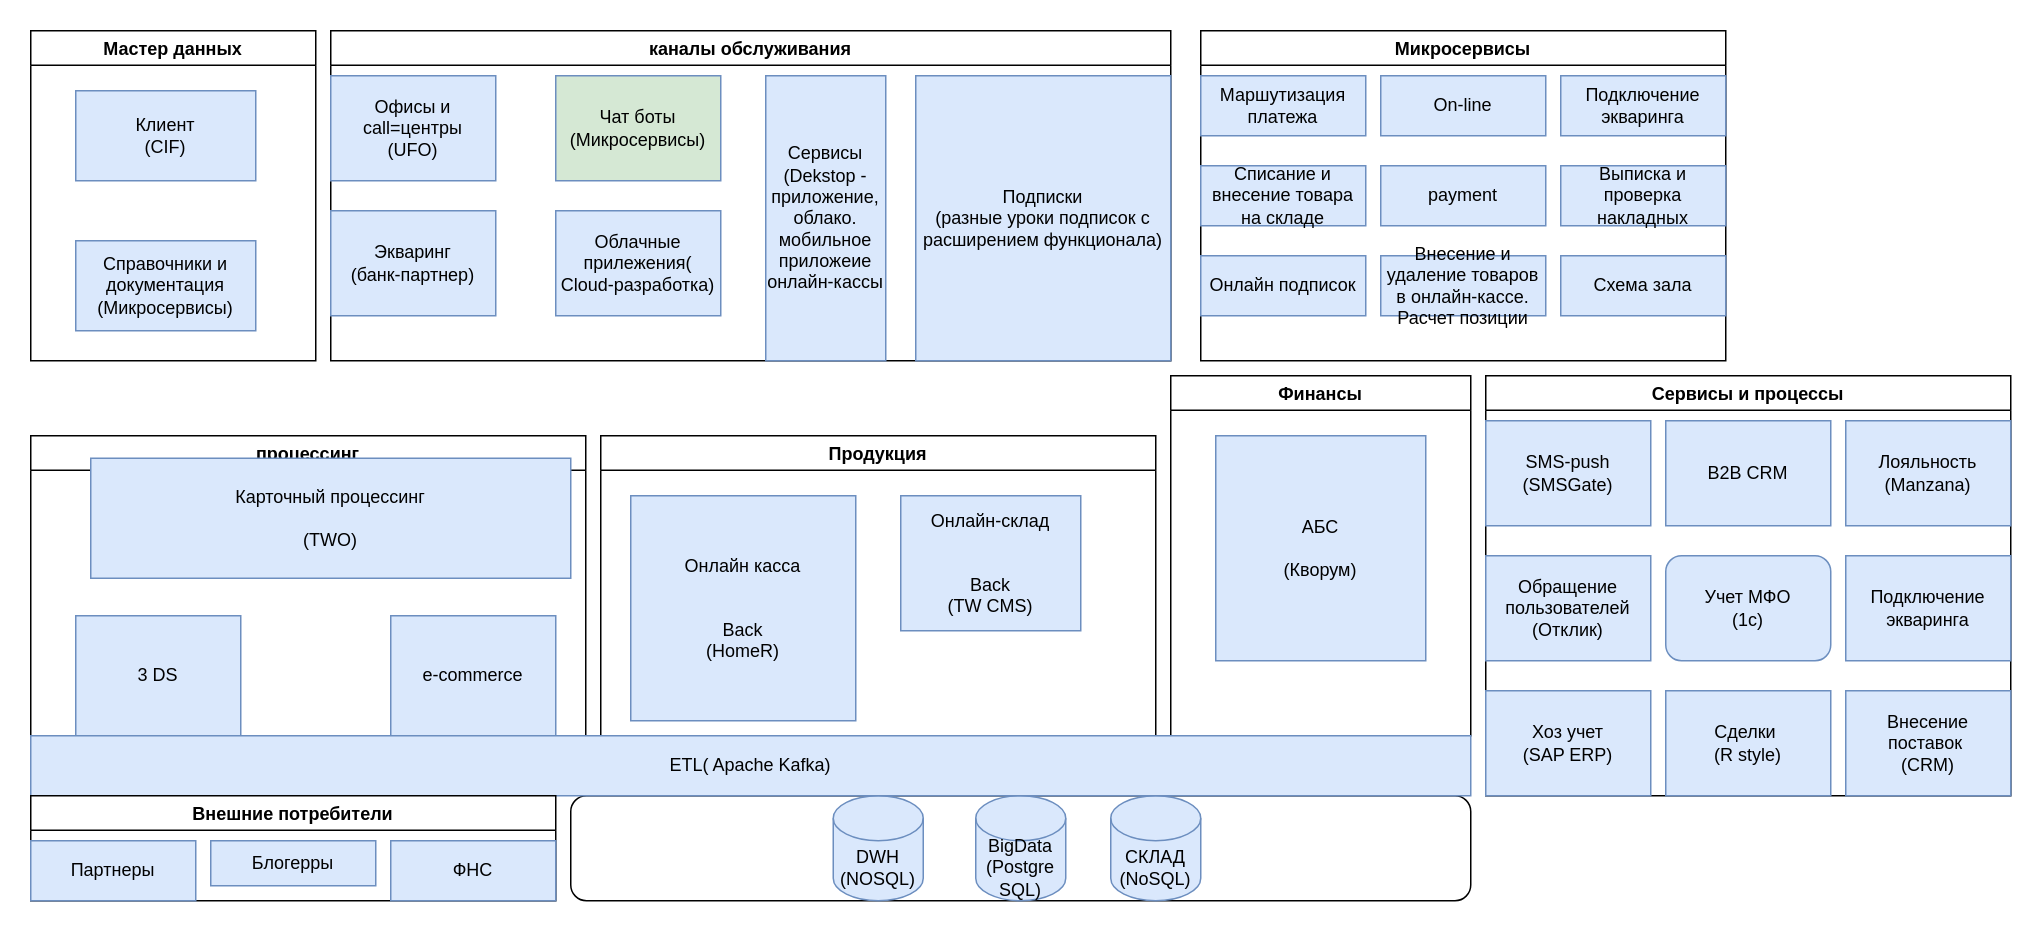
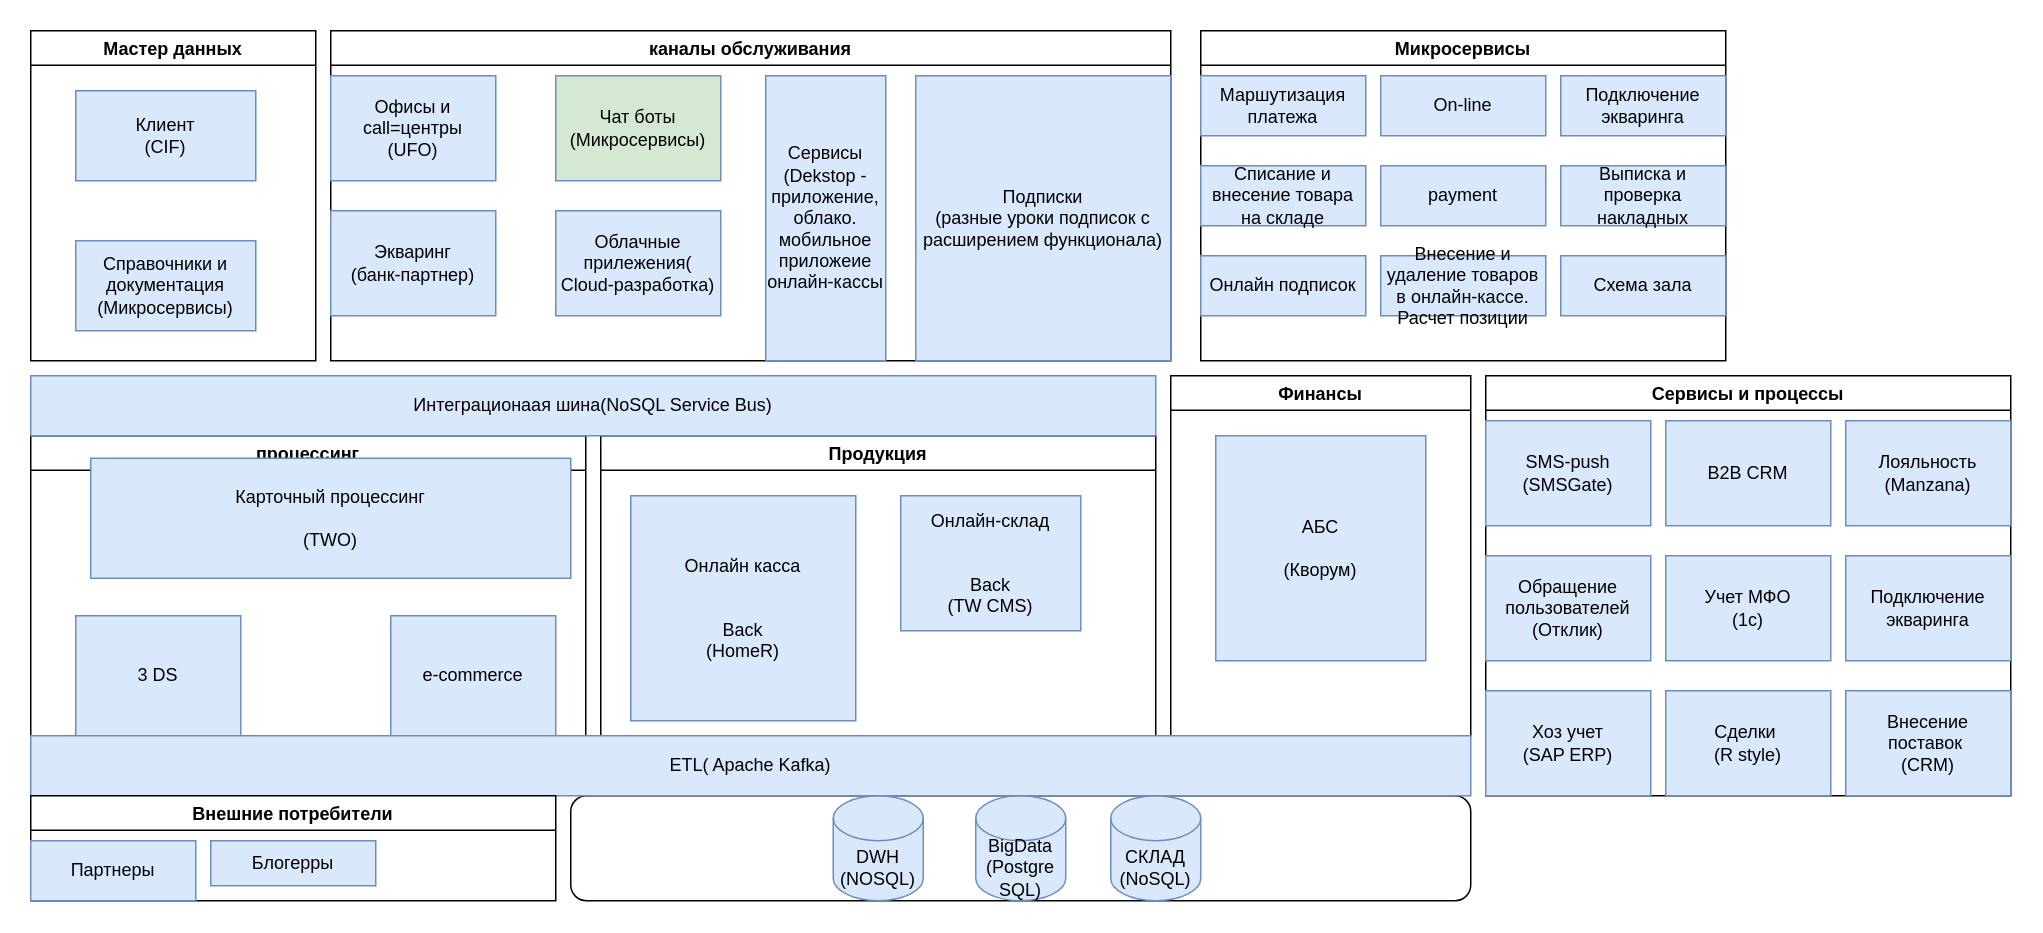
none -> (593, 406)
(1748, 608) -> (1748, 608)
(473, 871) -> none
